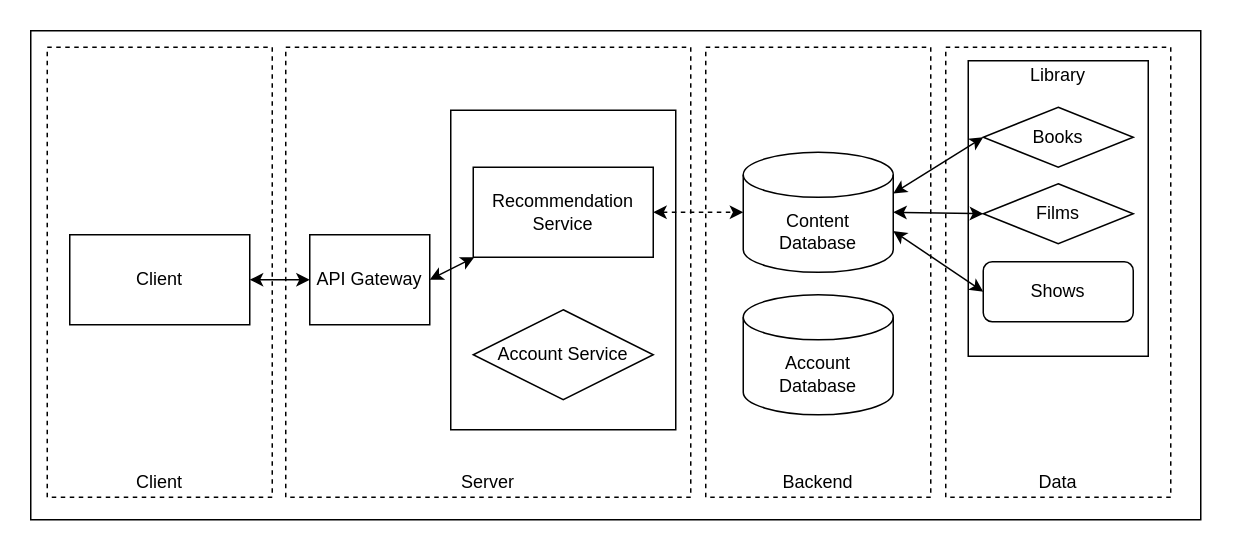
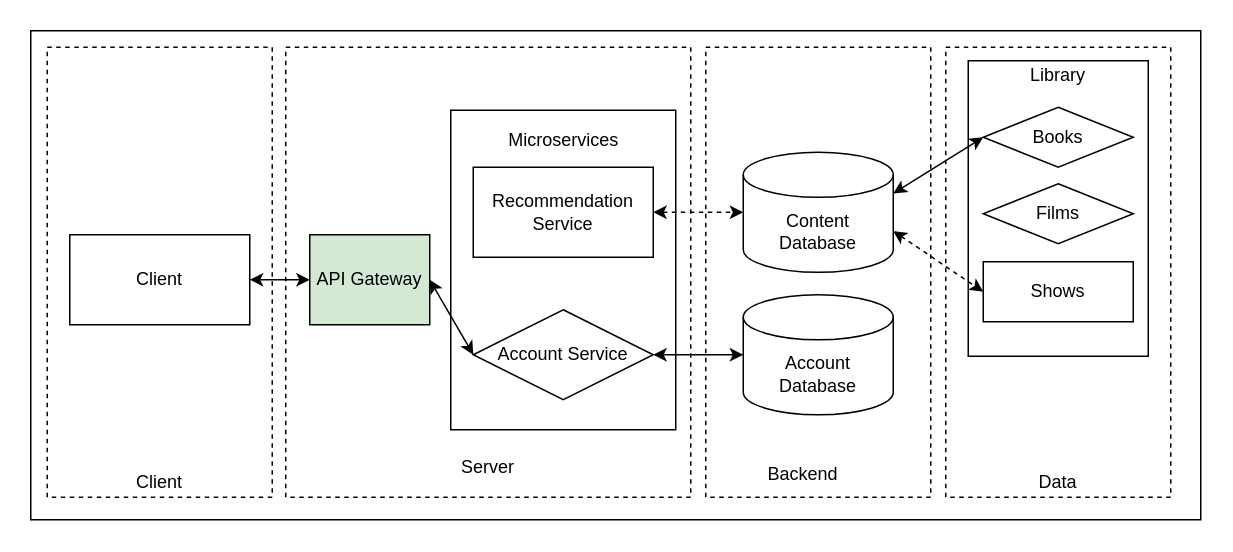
none -> (563, 140)
(938, 213) -> none
(939, 262) -> (939, 262)
(452, 269) -> (451, 317)
(370, 280) -> (370, 280)
(1058, 292) -> (1058, 292)
none -> (698, 355)
(488, 482) -> (488, 467)
(818, 482) -> (803, 475)
